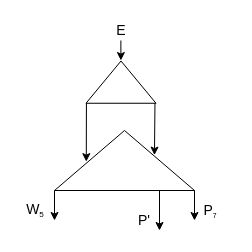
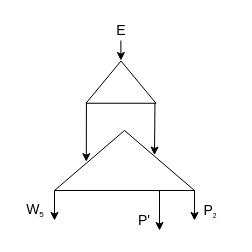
(211, 211) -> (211, 211)
